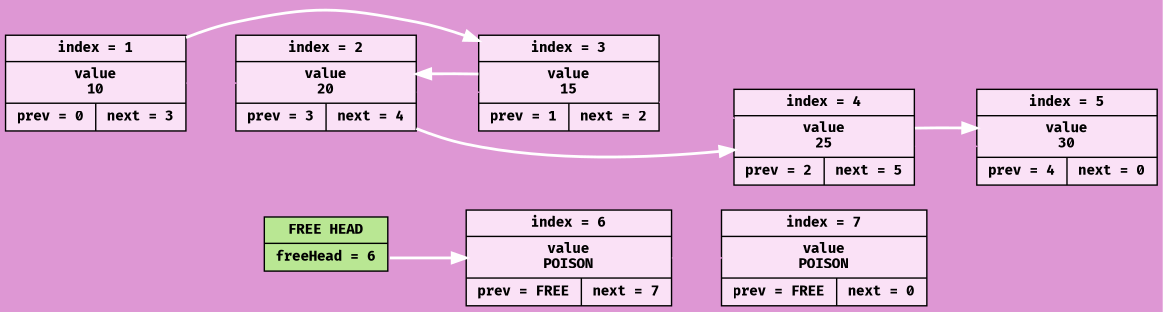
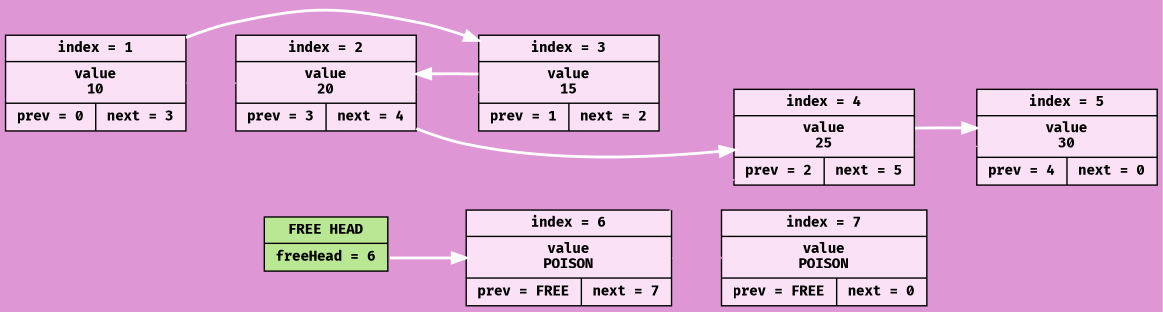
(690, 109) -> (695, 198)
